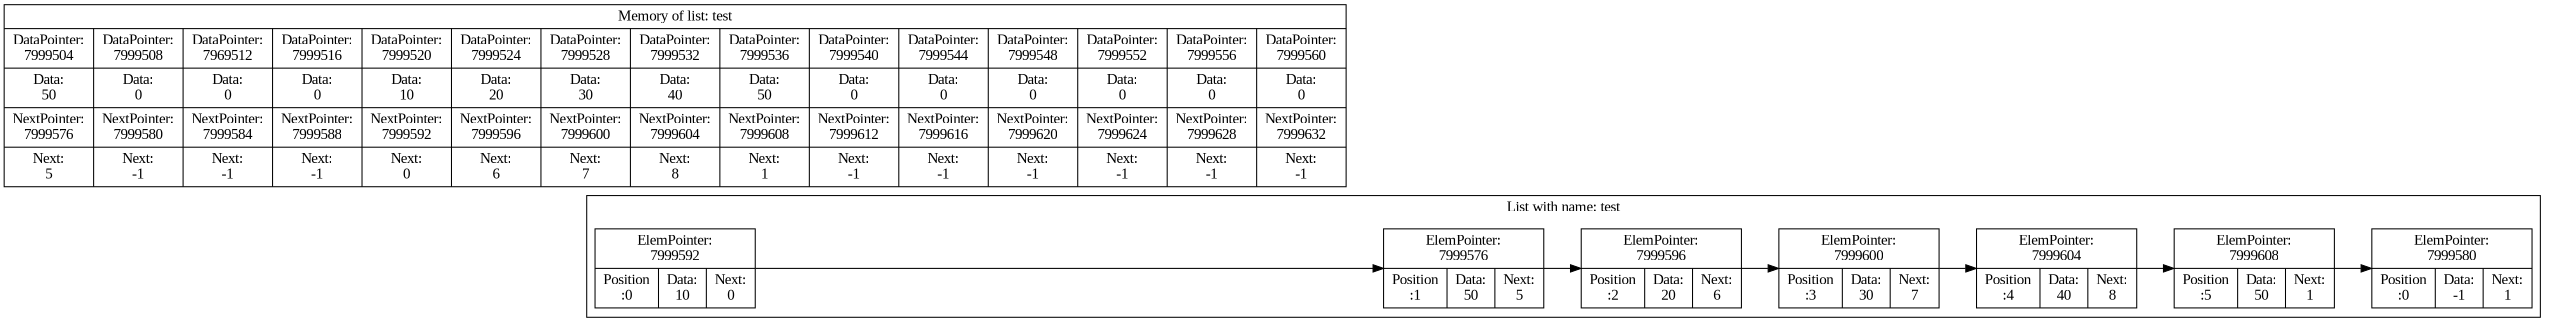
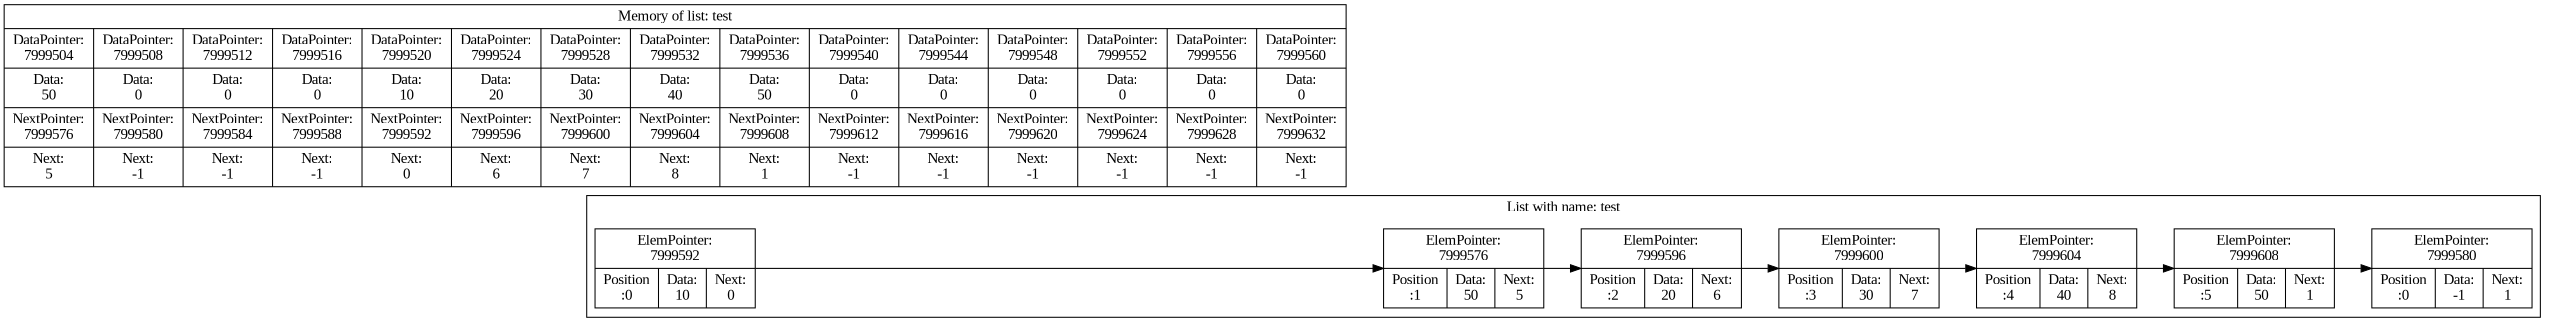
(228, 56) -> (228, 56)
